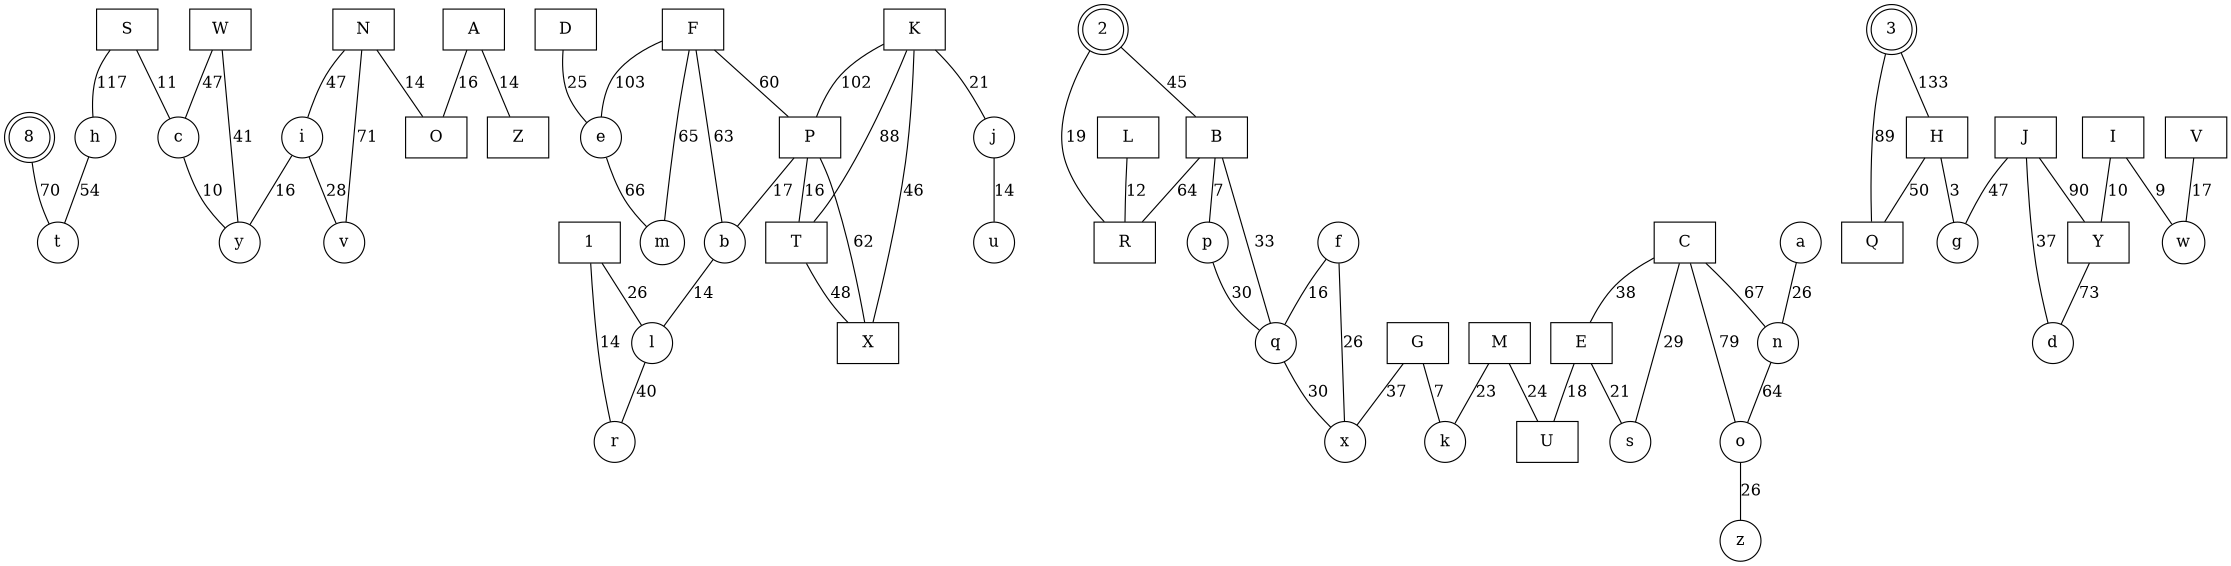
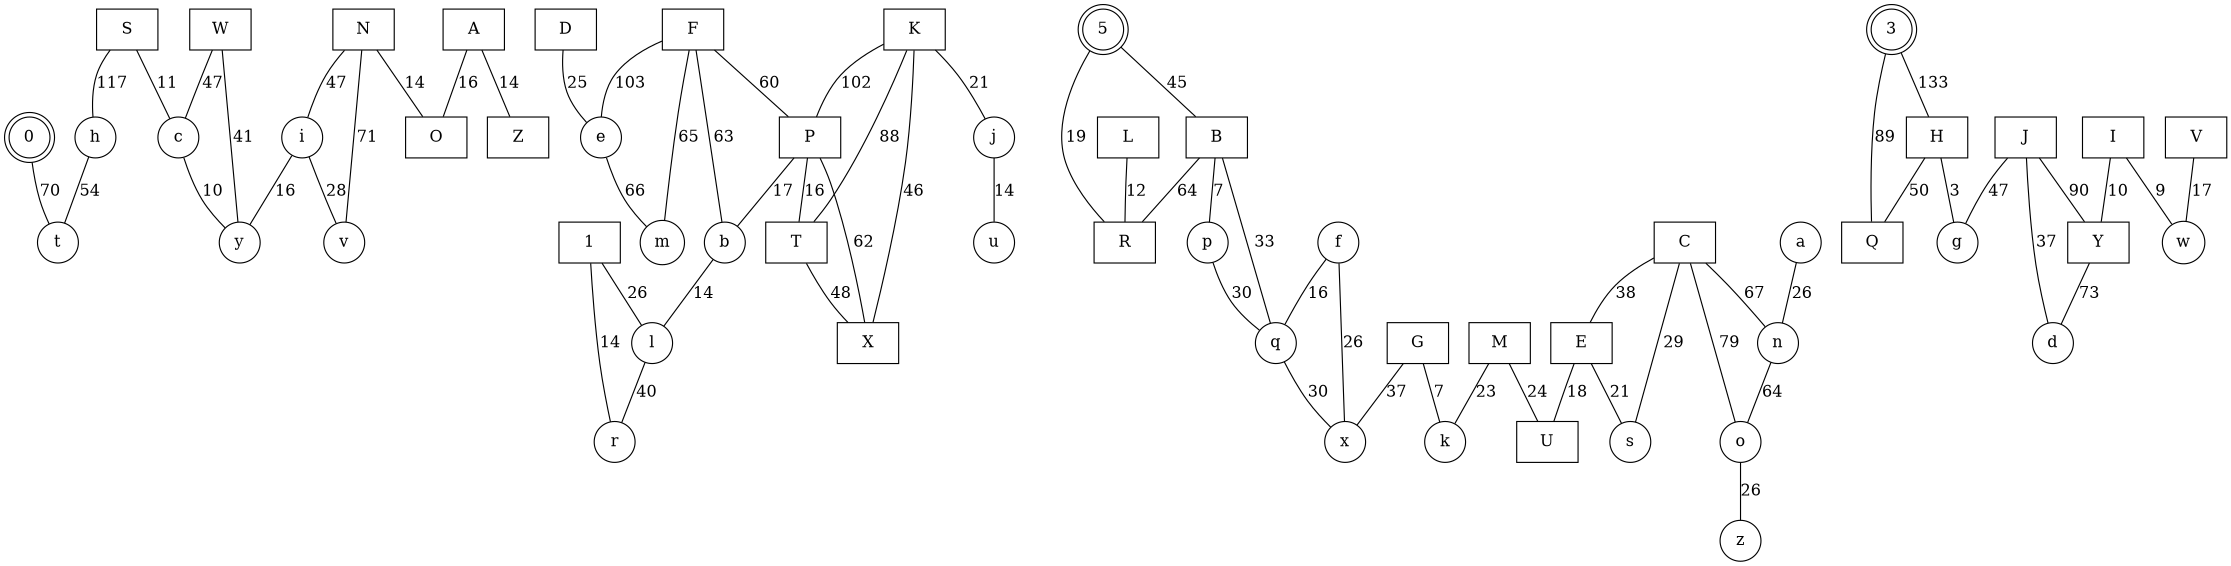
(1103, 30) -> (1103, 30)
(30, 137) -> (30, 137)
